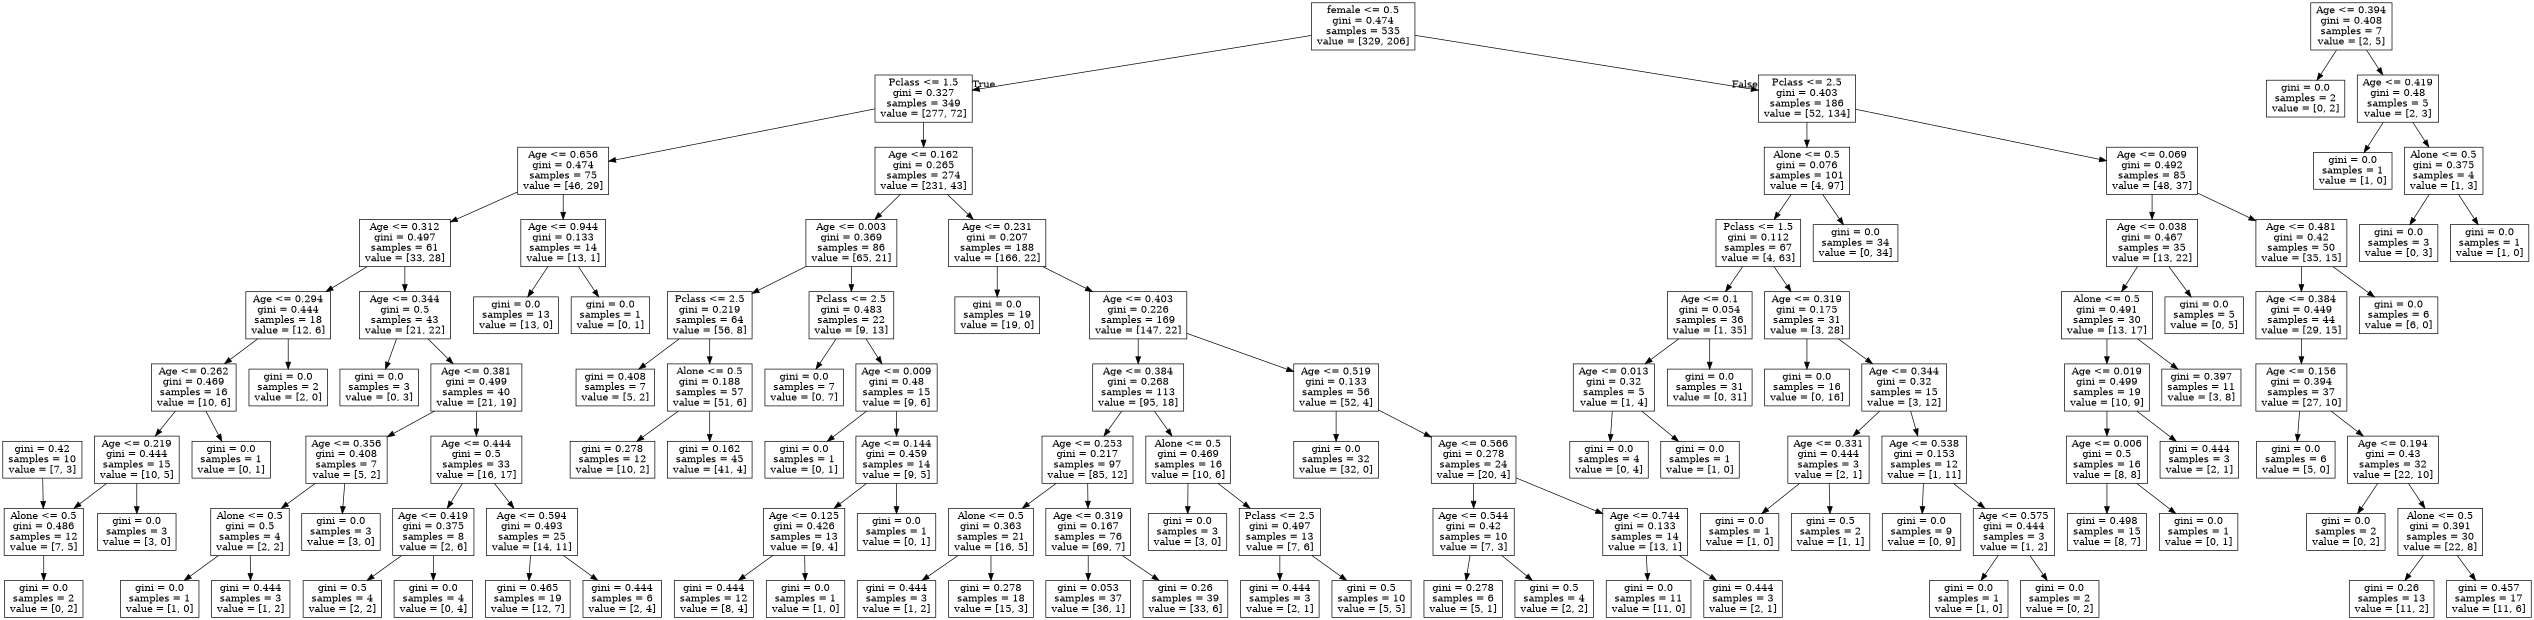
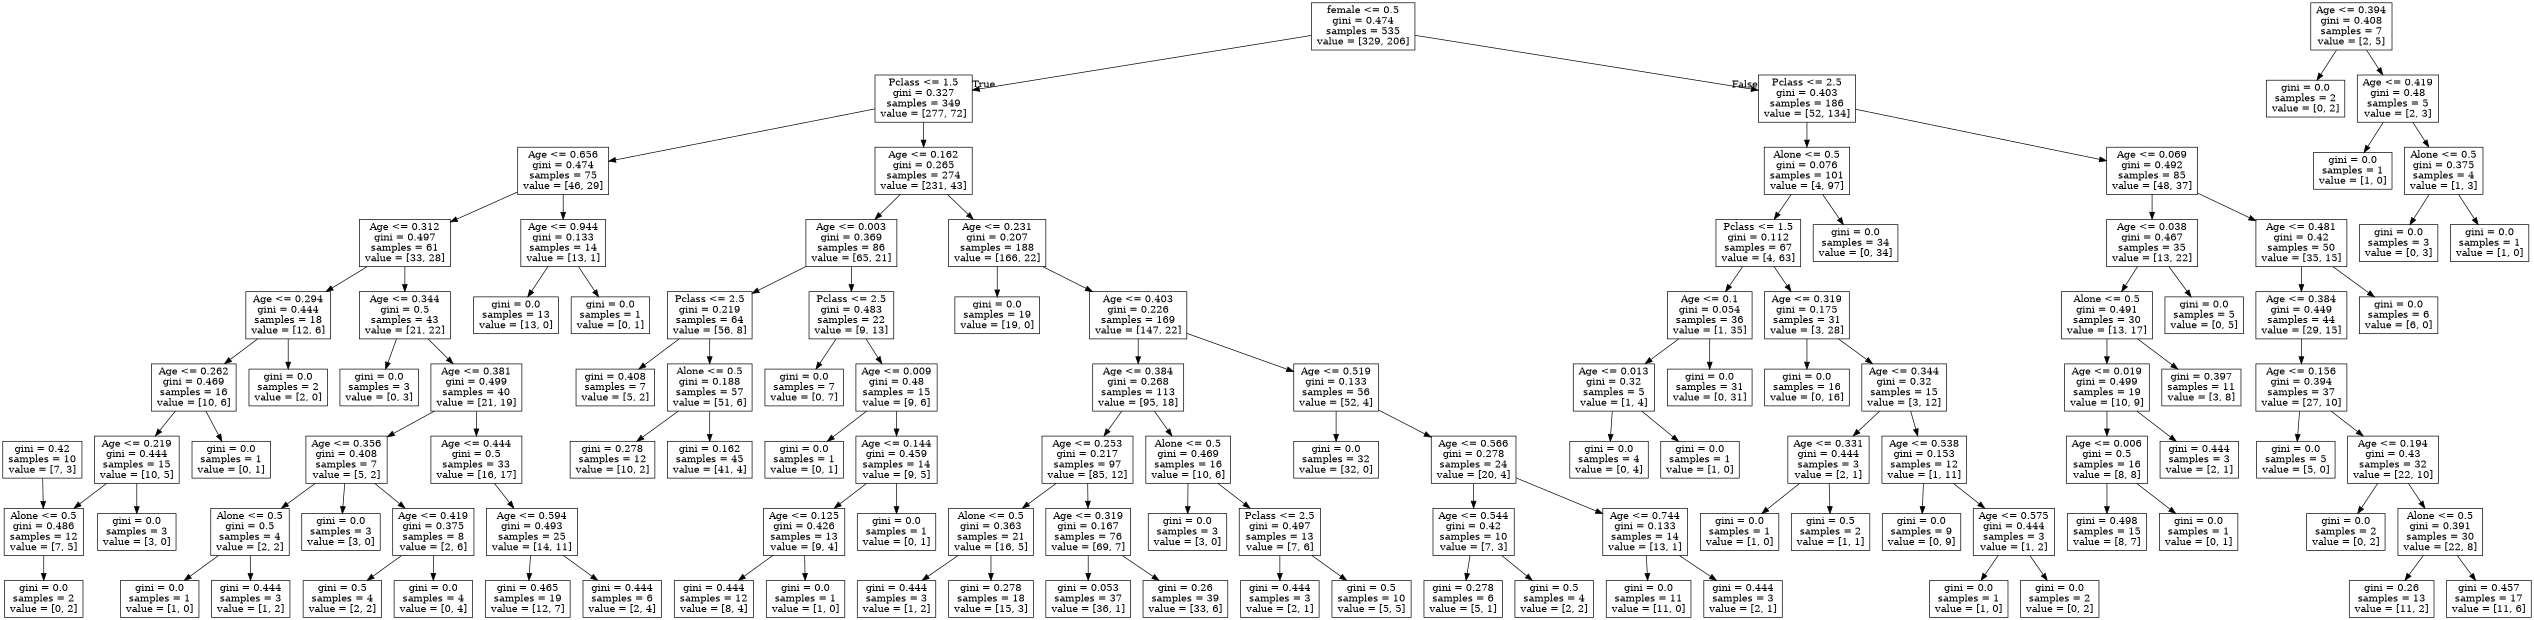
(2296, 460) -> (2296, 460)
(457, 493) -> (387, 493)
